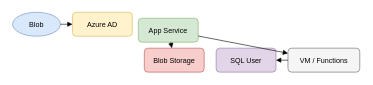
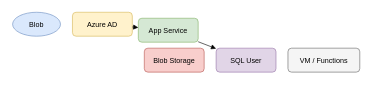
(66, 24) -> none
none -> (132, 27)
(171, 42) -> none
none -> (205, 44)
(241, 44) -> none
(282, 60) -> none
